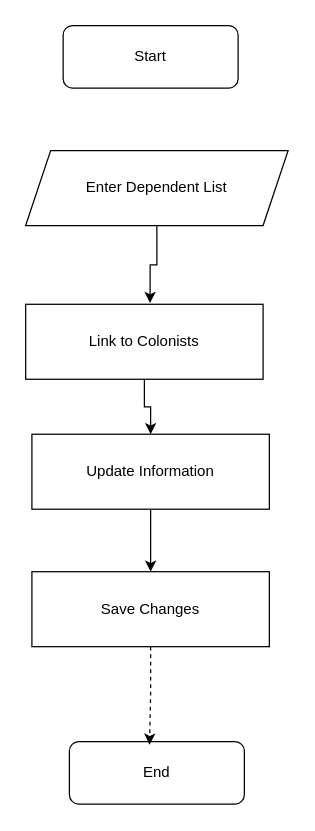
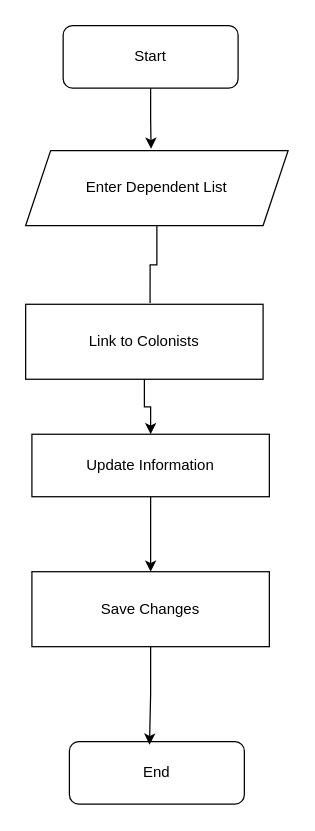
none -> (151, 114)
(150, 293) -> (150, 296)
(151, 472) -> (151, 466)
(151, 692) -> (151, 692)
